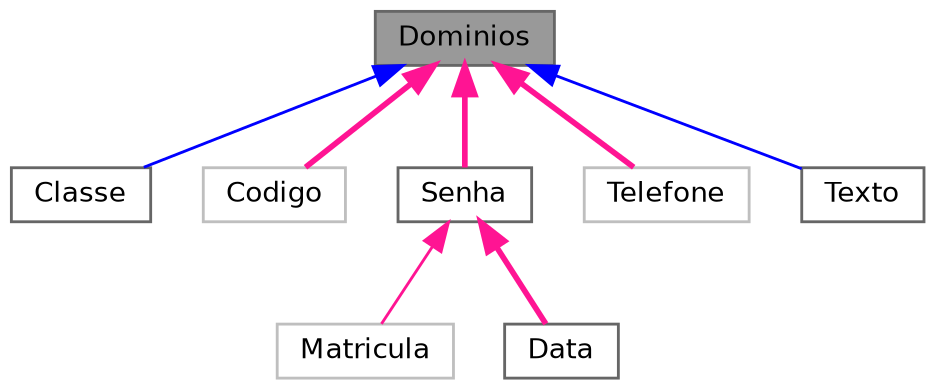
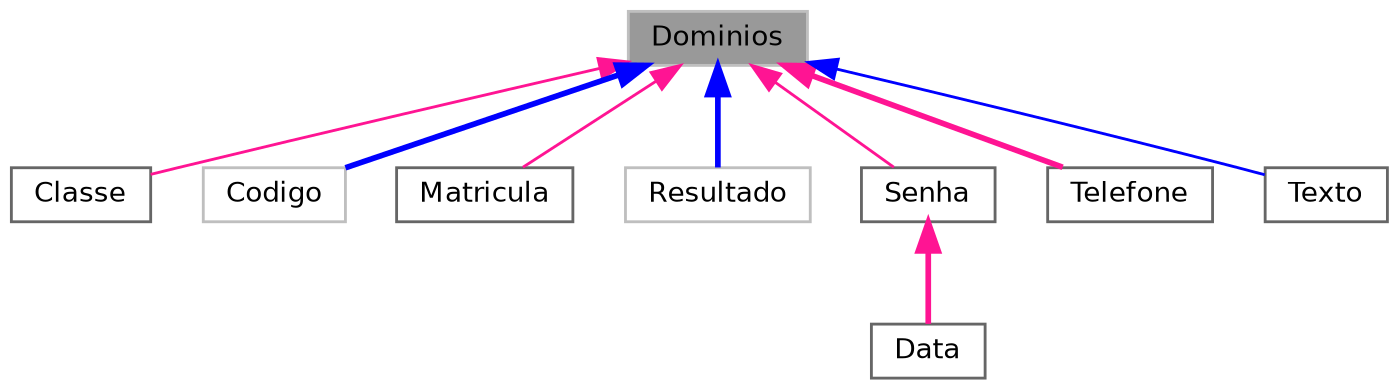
(465, 38) -> (718, 38)
(260, 122) -> (375, 121)
(358, 125) -> (482, 121)
(465, 131) -> (834, 125)
(667, 195) -> (1130, 195)
none -> (718, 195)
(407, 285) -> (589, 124)
(365, 351) -> (485, 195)
